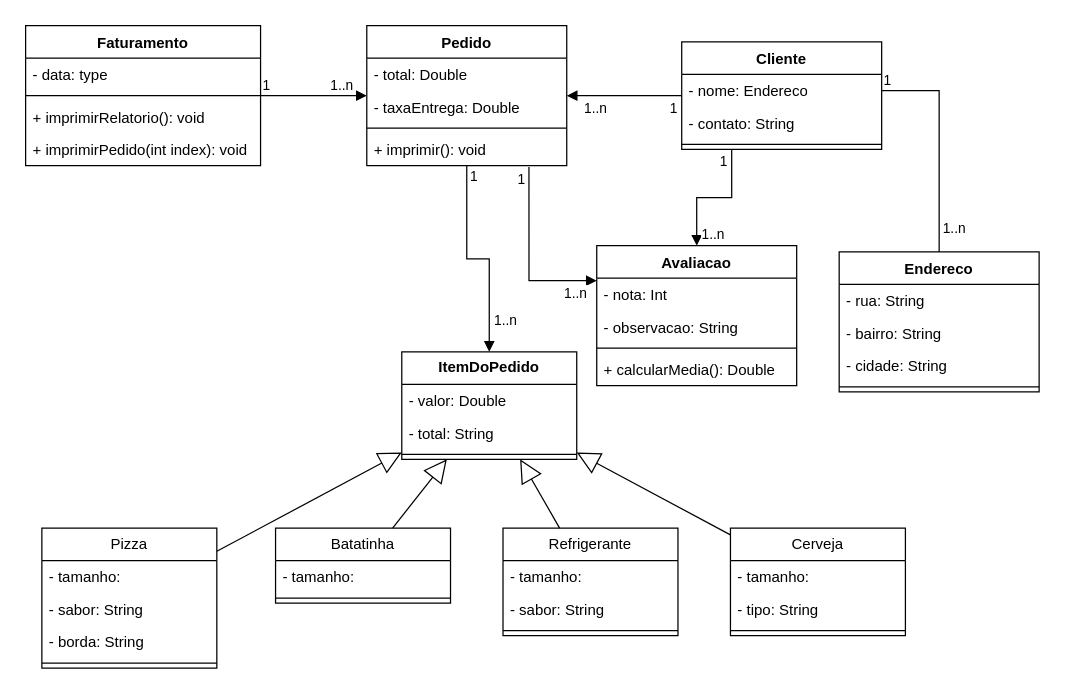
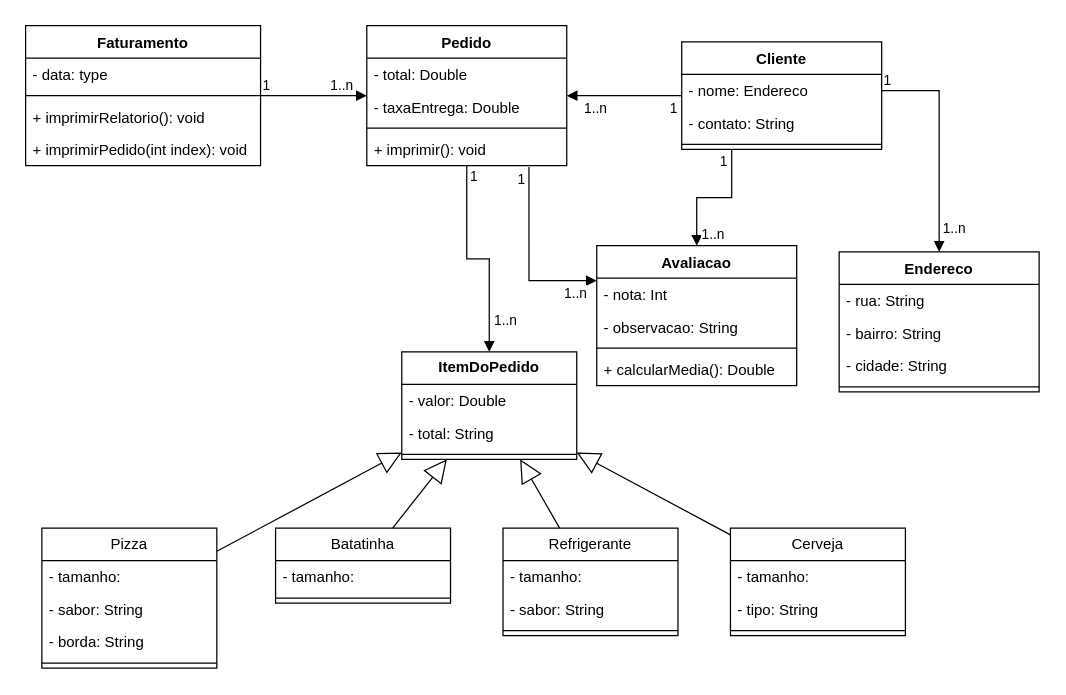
(939, 244) -> (939, 240)
